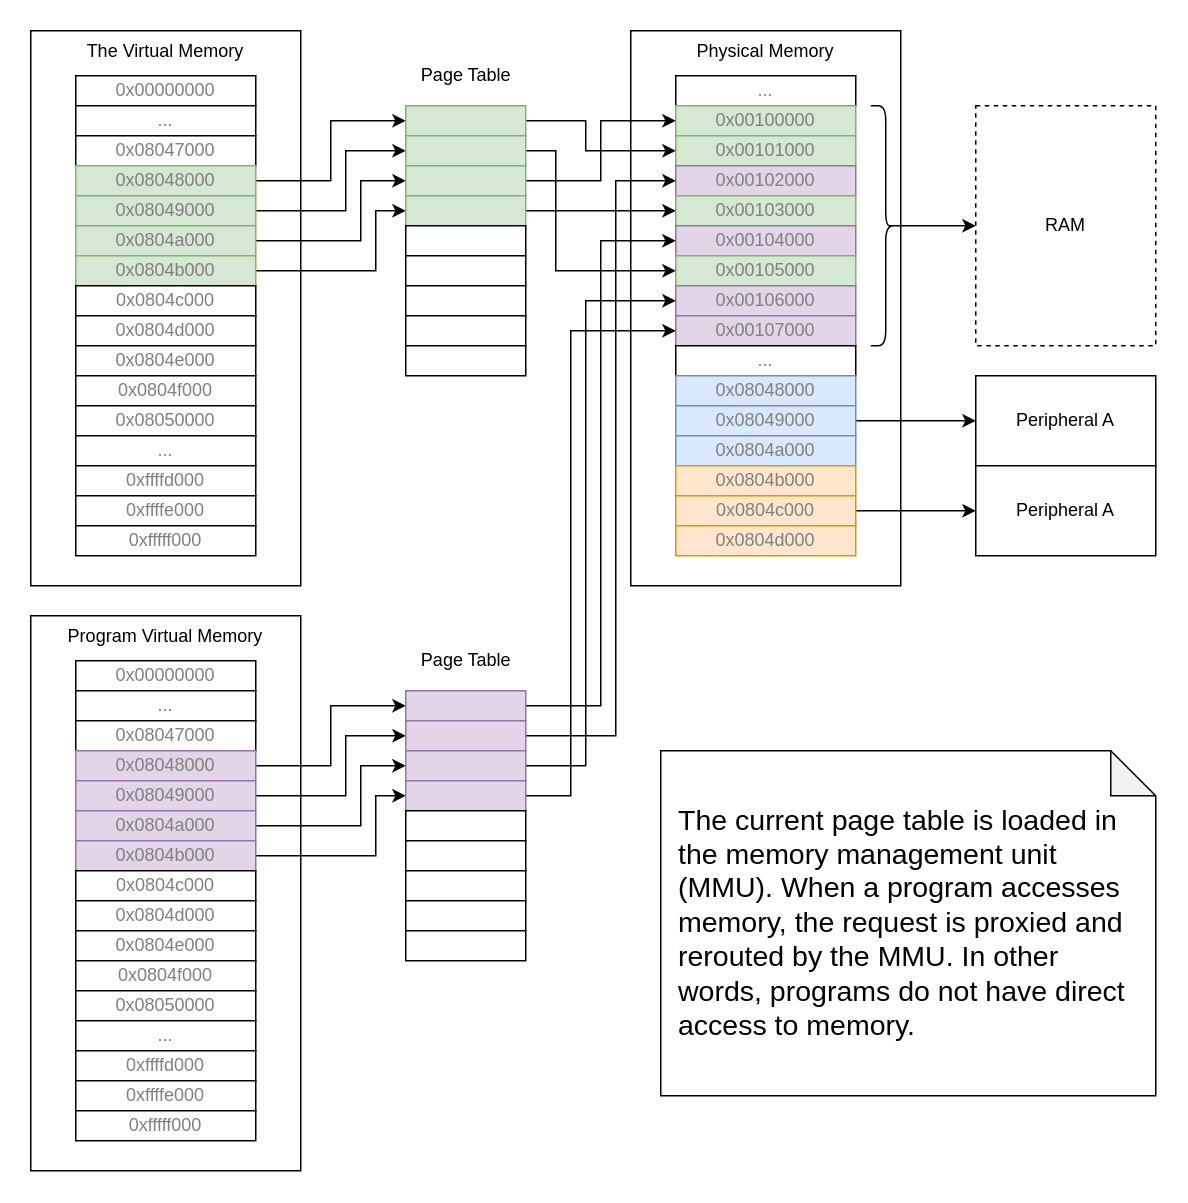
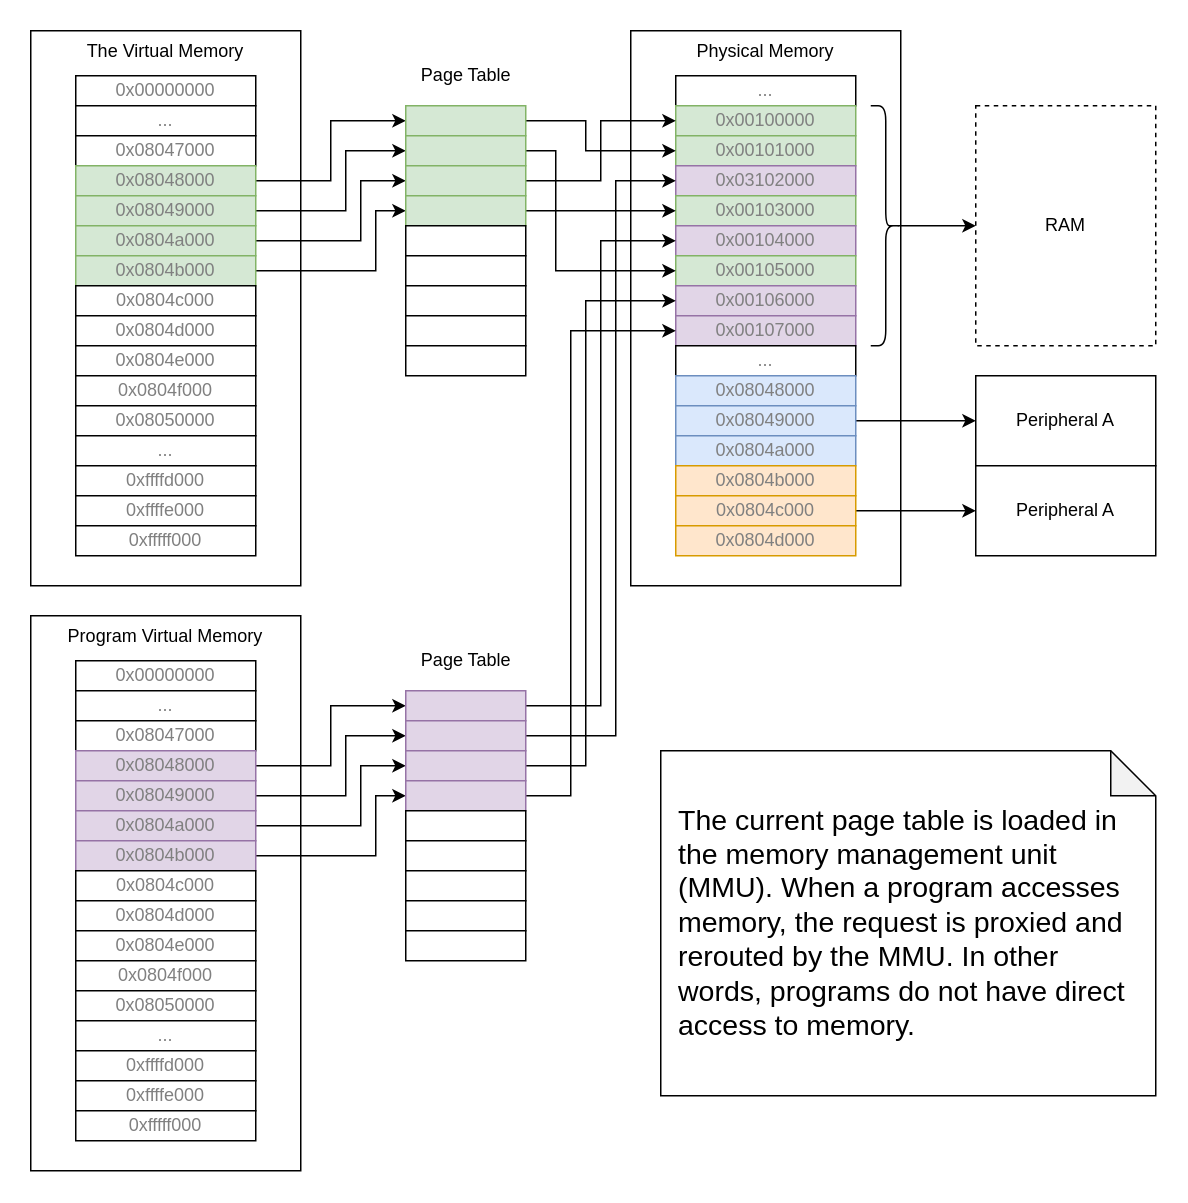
(766, 181) -> (766, 181)
